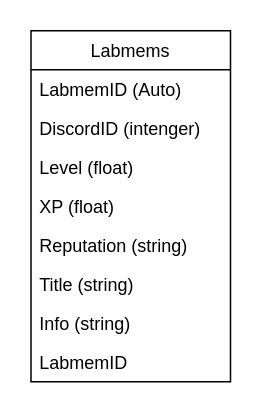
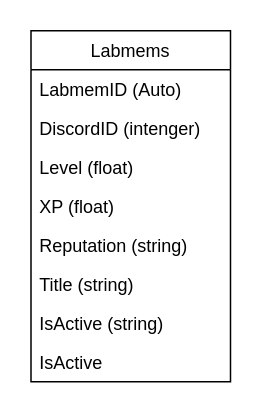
(100, 324) -> (118, 324)
(79, 363) -> (77, 363)
